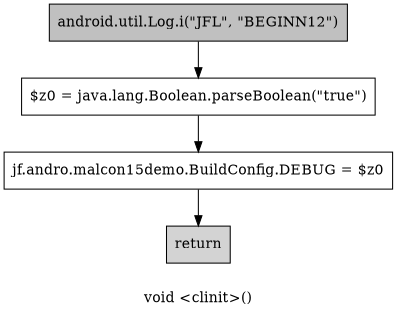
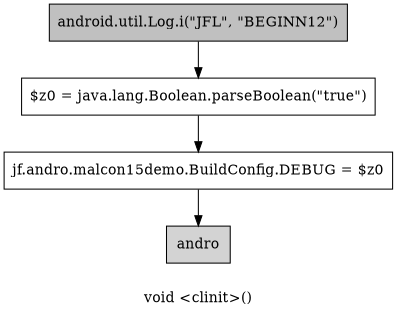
(198, 245) -> (198, 245)
